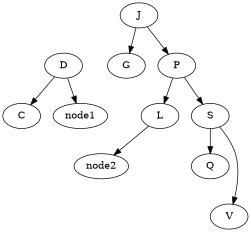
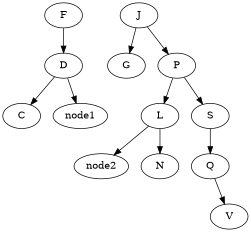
none -> (64, 15)
(237, 160) -> (218, 188)
none -> (160, 166)
